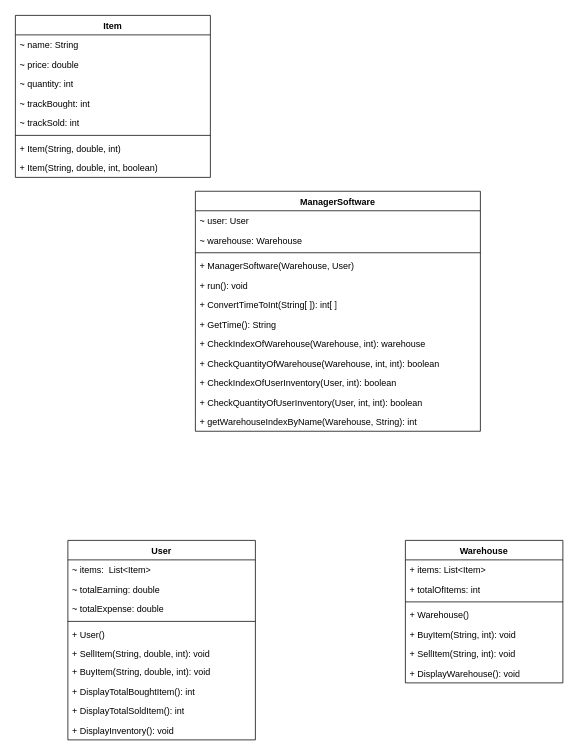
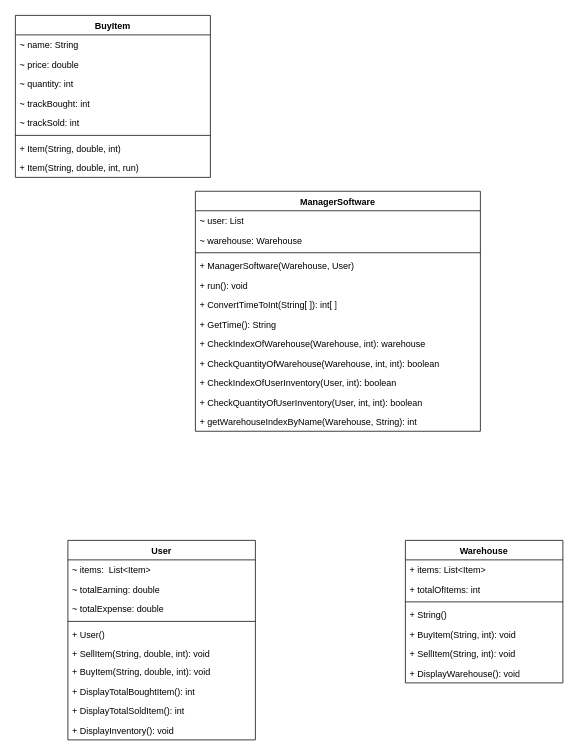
(113, 26) -> (113, 26)
(98, 169) -> (89, 169)
(227, 222) -> (225, 222)
(441, 616) -> (433, 616)
